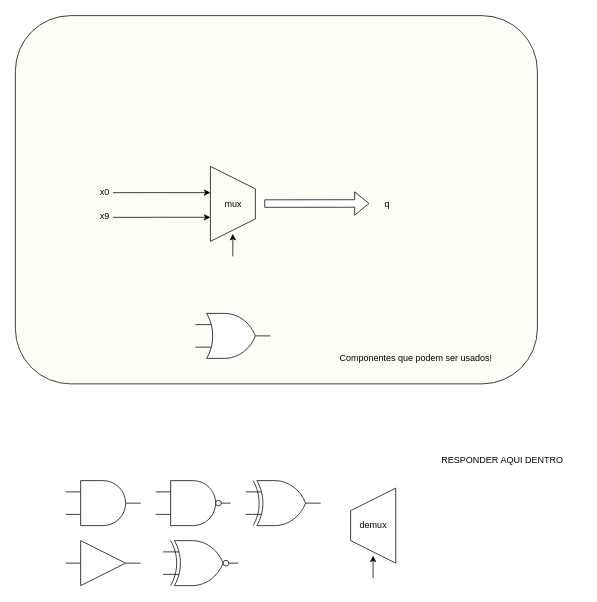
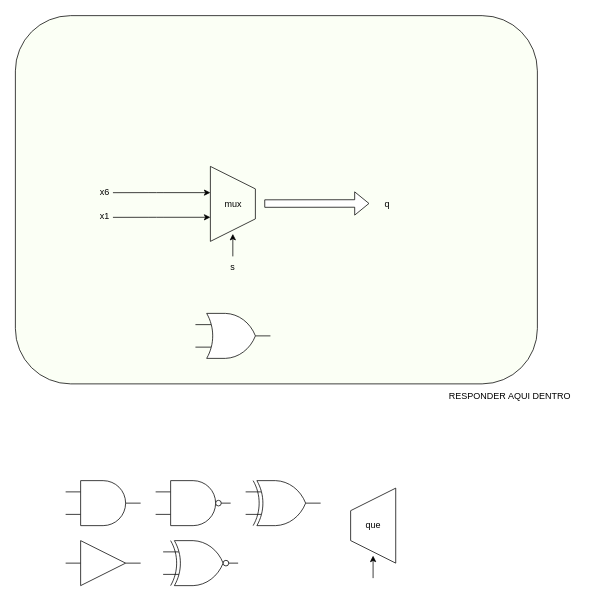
(105, 192) -> (105, 192)
(105, 216) -> (105, 216)
none -> (233, 267)
(417, 358) -> none
(502, 460) -> (510, 396)
(374, 525) -> (374, 525)
